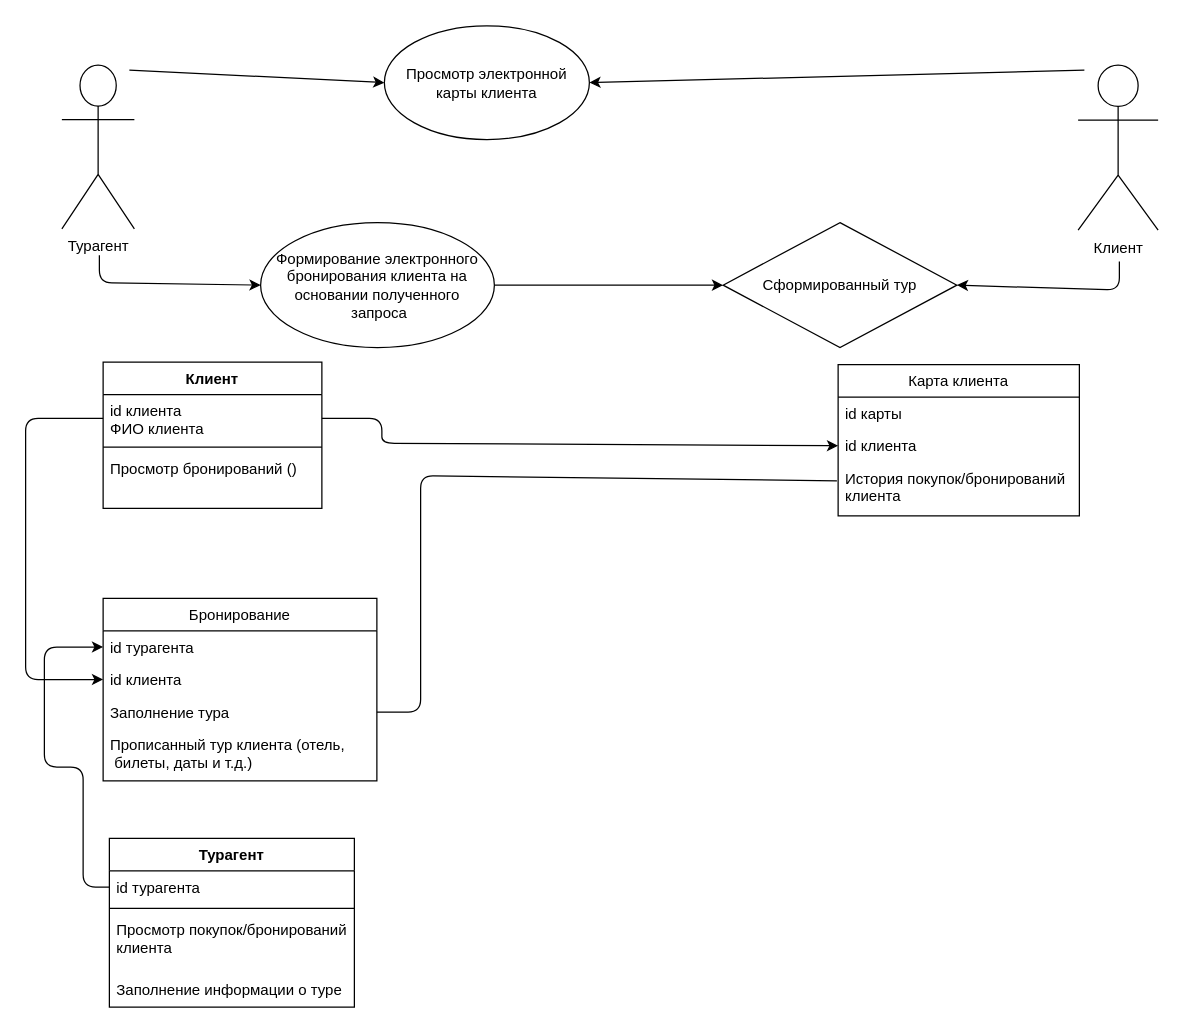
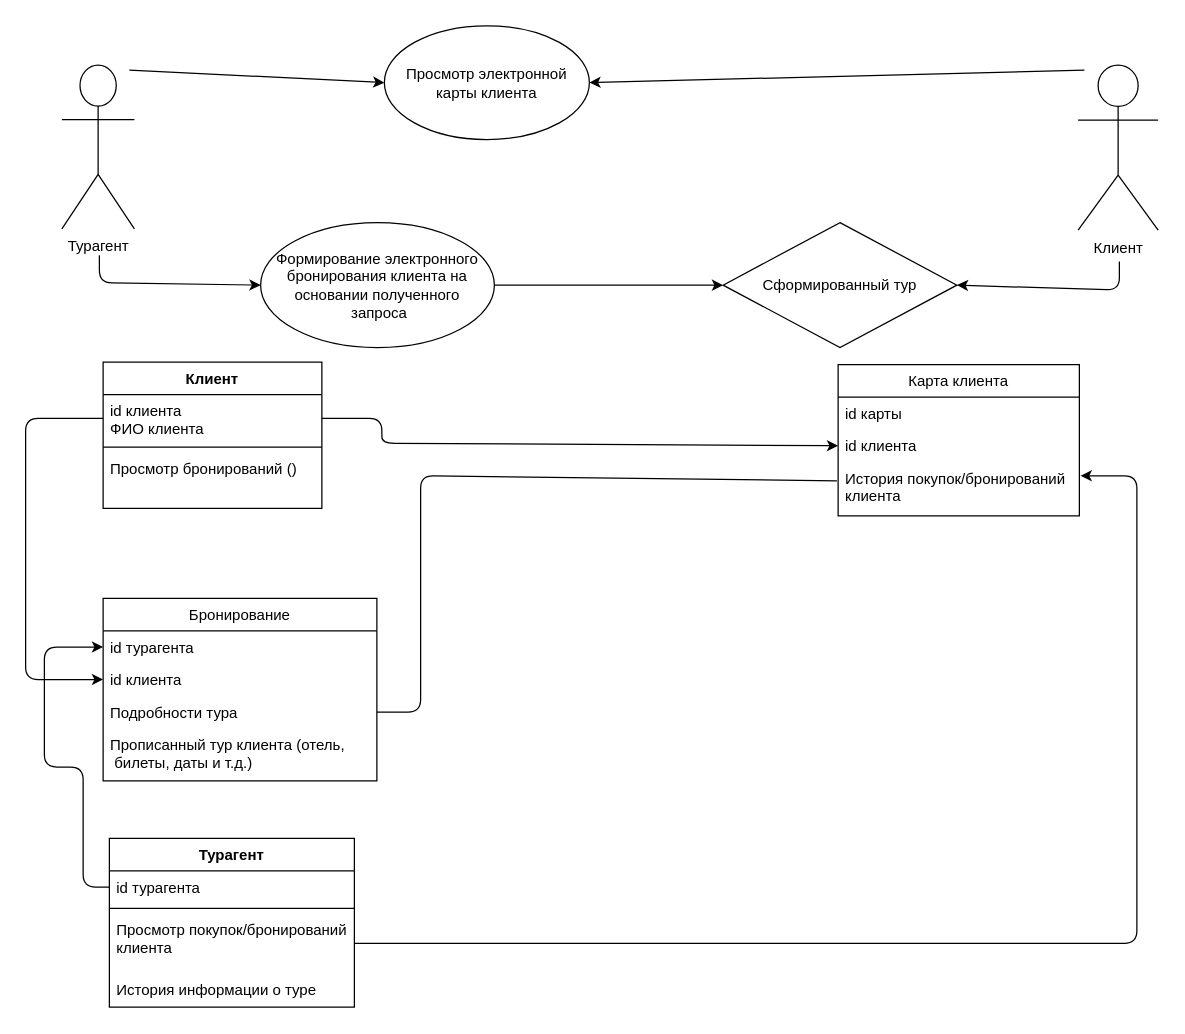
(171, 713) -> (175, 713)
none -> (992, 943)
(228, 990) -> (215, 990)
